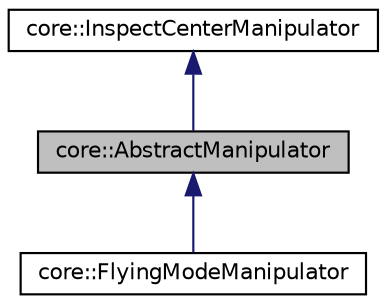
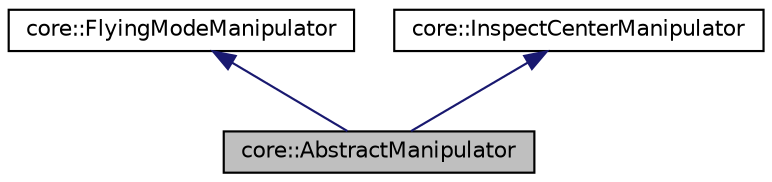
(193, 224) -> (290, 97)
